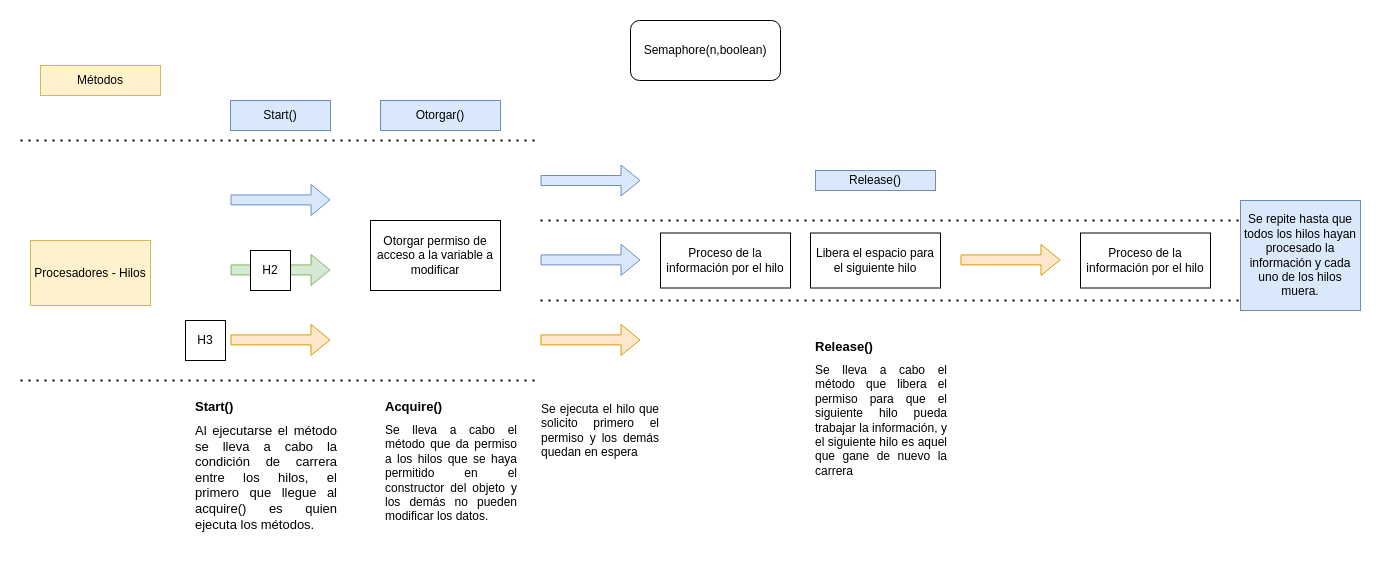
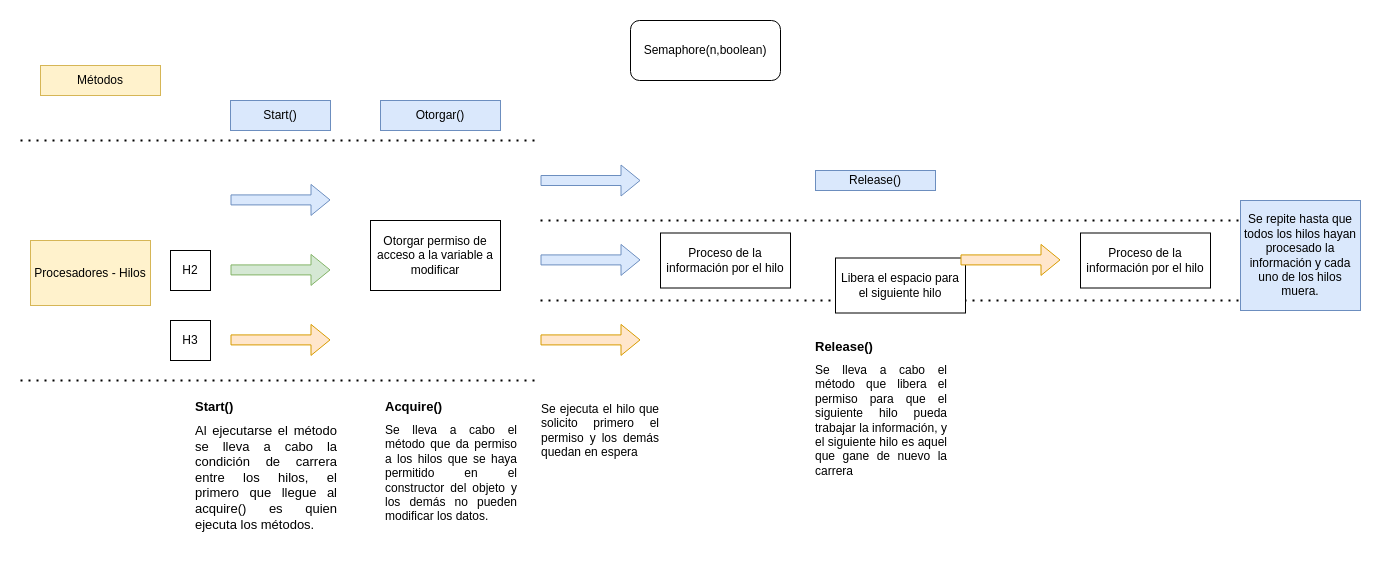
(876, 261) -> (901, 286)
(271, 271) -> (191, 271)
(206, 341) -> (191, 341)
